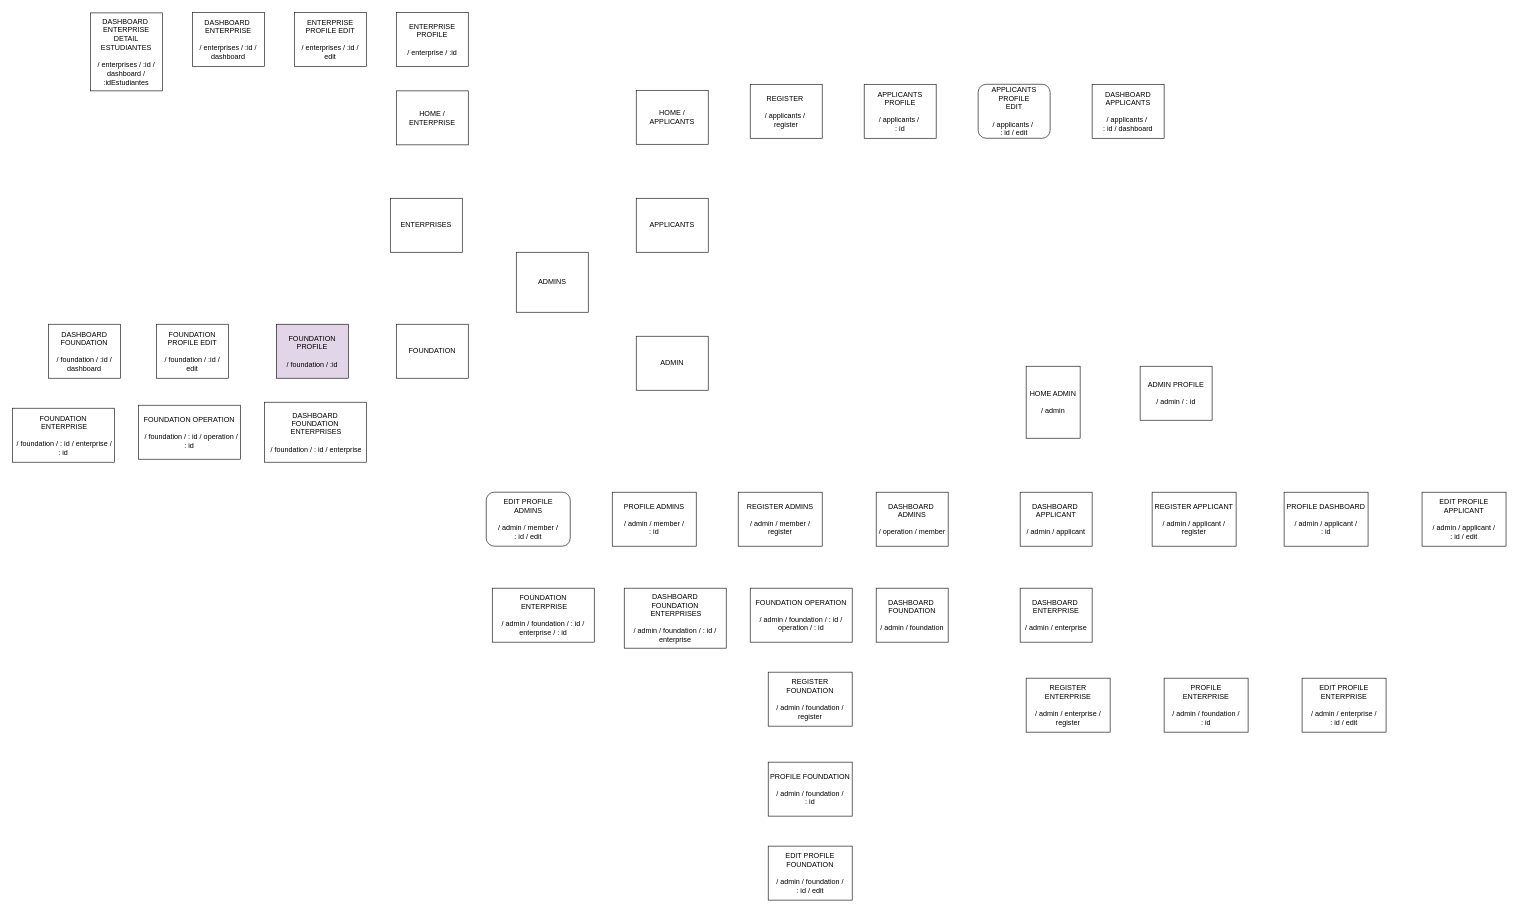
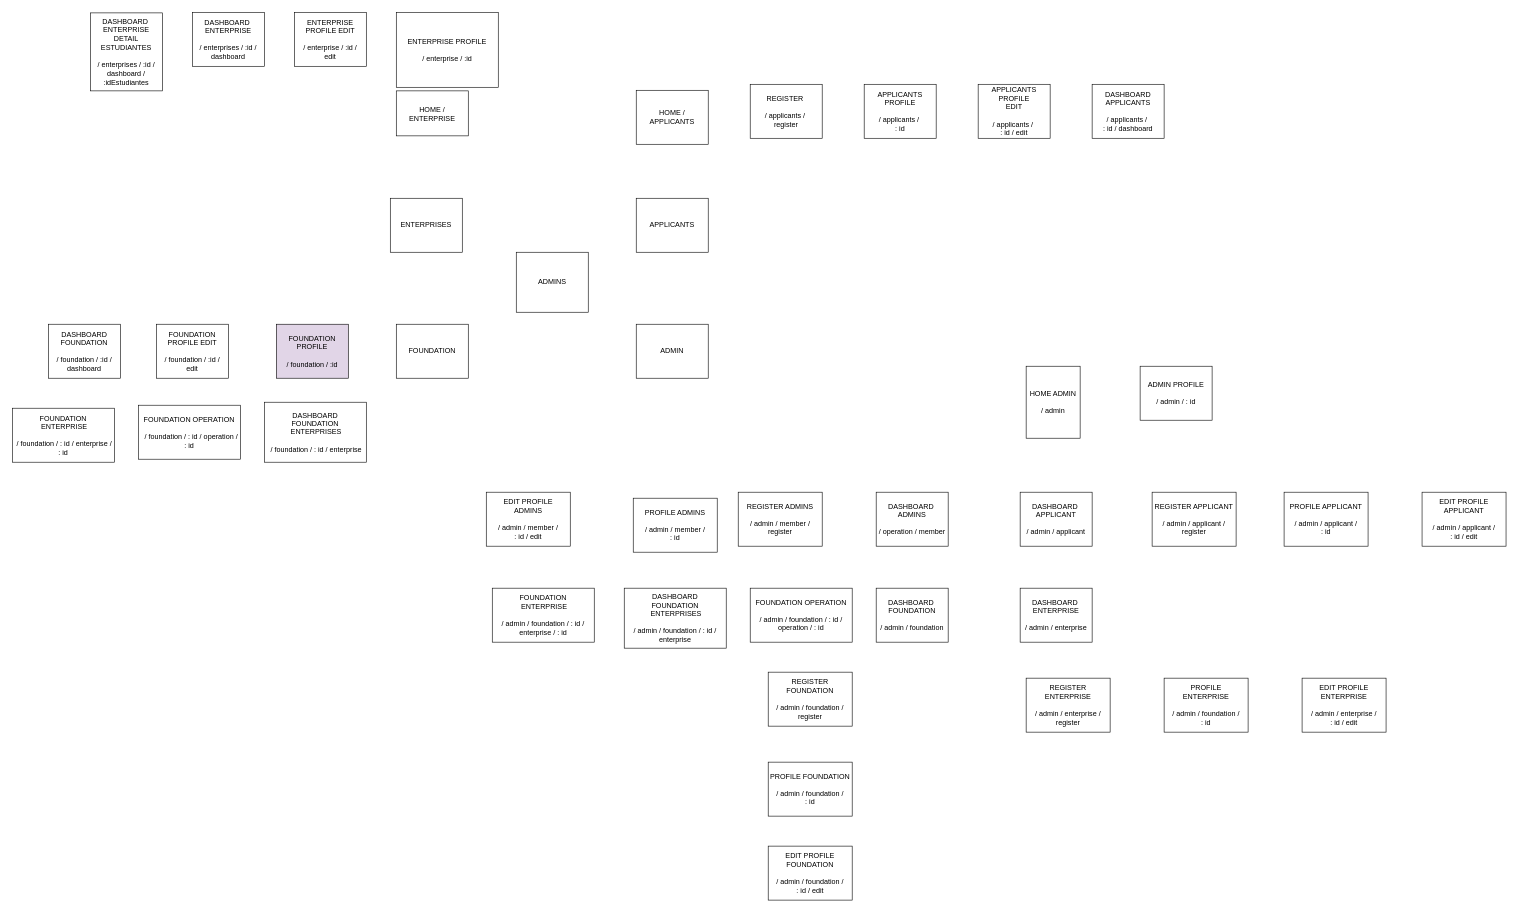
(330, 39) -> (330, 39)
(432, 39) -> (447, 50)
(1014, 111) -> (1014, 111)
(432, 118) -> (432, 113)
(672, 363) -> (672, 351)
(528, 519) -> (528, 519)
(654, 519) -> (675, 525)
(1326, 519) -> (1326, 519)
